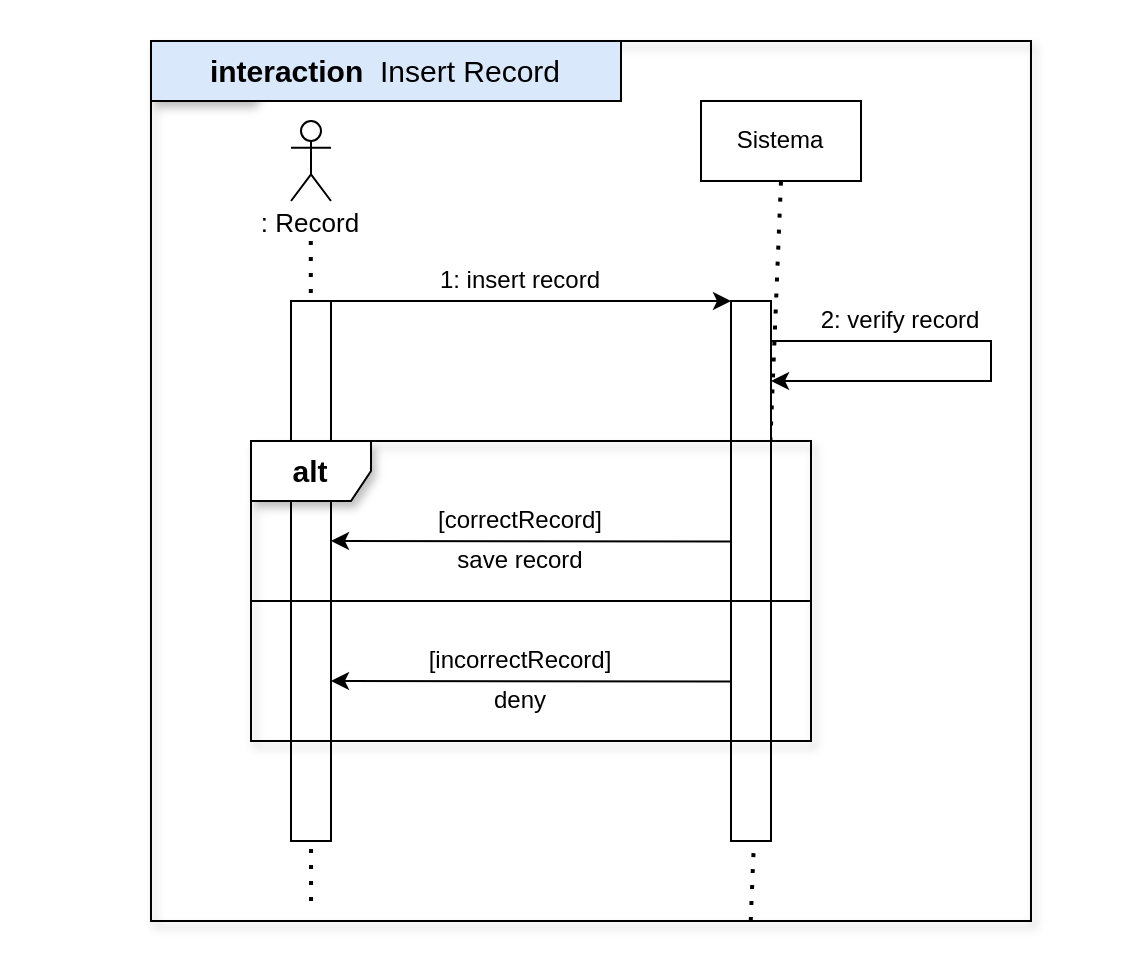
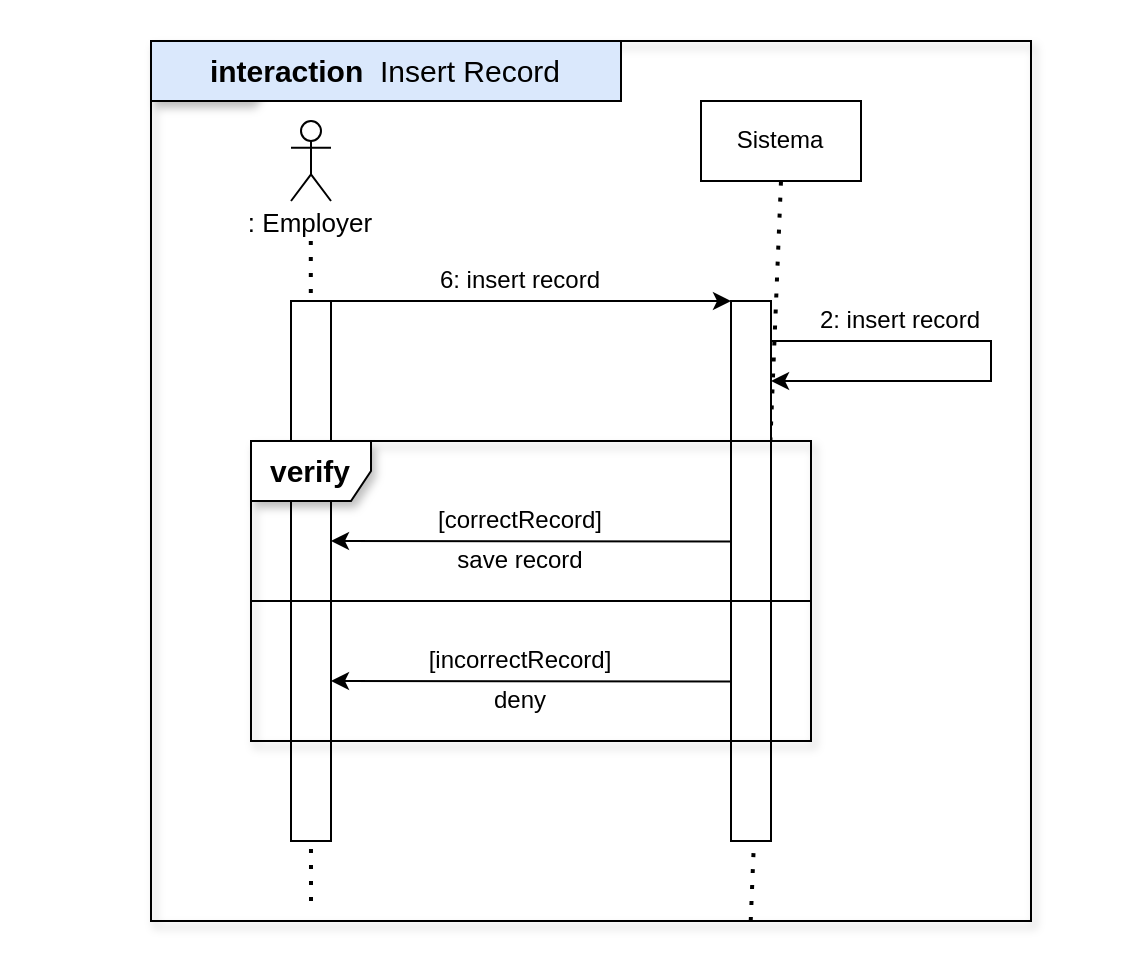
(311, 221) -> (311, 221)
(521, 281) -> (521, 281)
(901, 321) -> (901, 321)
(311, 471) -> (311, 471)
